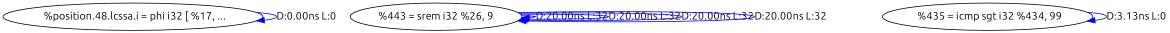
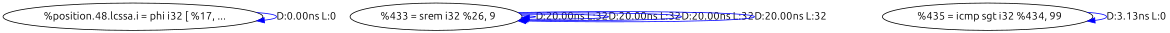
(436, 17) -> (436, 17)
